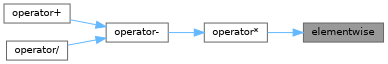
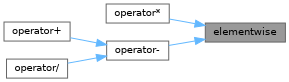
(181, 33) -> (182, 43)
